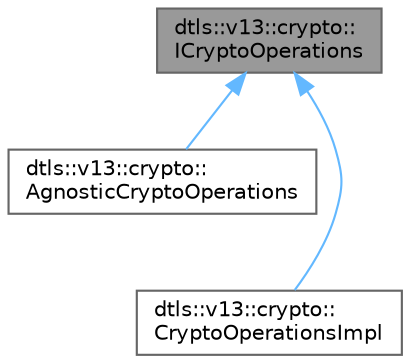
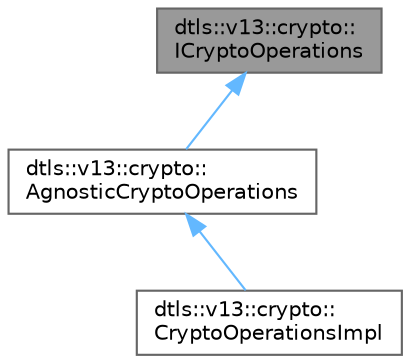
(341, 192) -> (223, 261)
